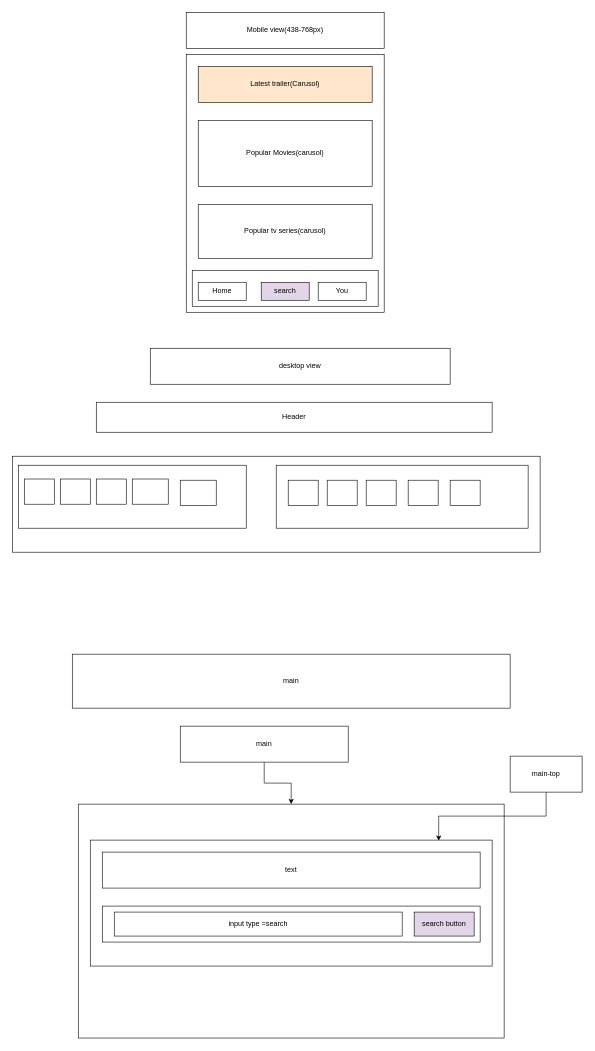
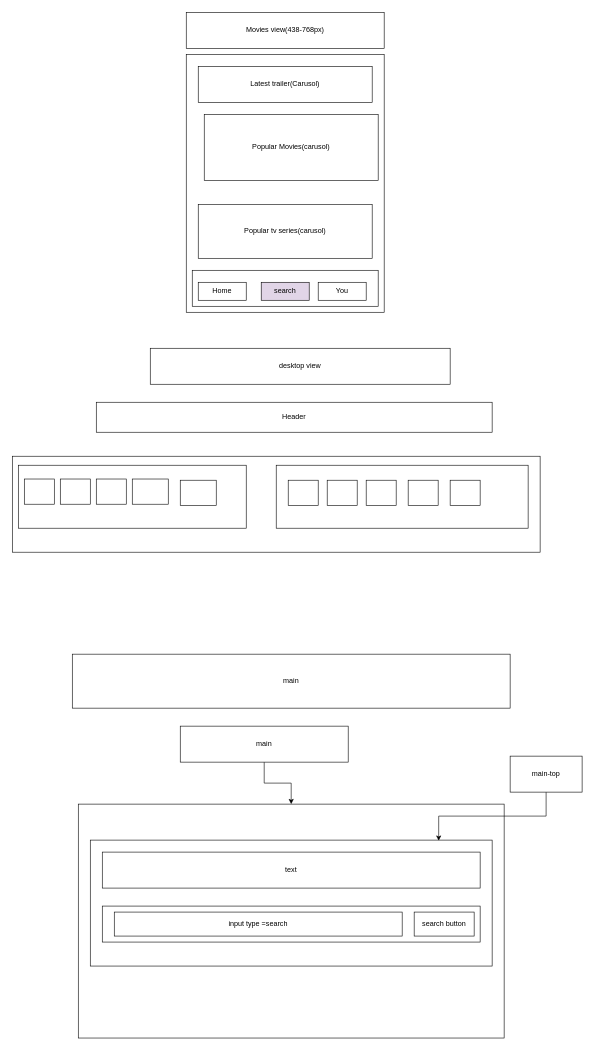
(285, 30) -> (285, 30)
(285, 84) -> (285, 84)
(285, 153) -> (291, 147)
(444, 924) -> (444, 924)
